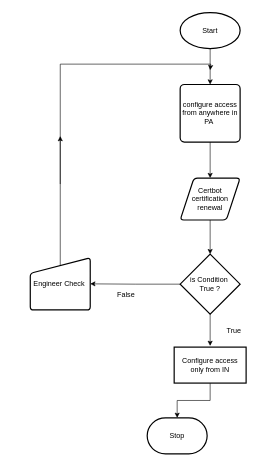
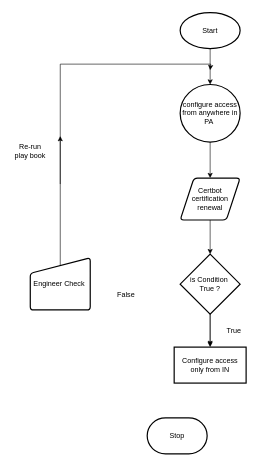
(210, 113) -> (210, 113)
none -> (30, 151)
(95, 284) -> (210, 343)
(194, 401) -> none
